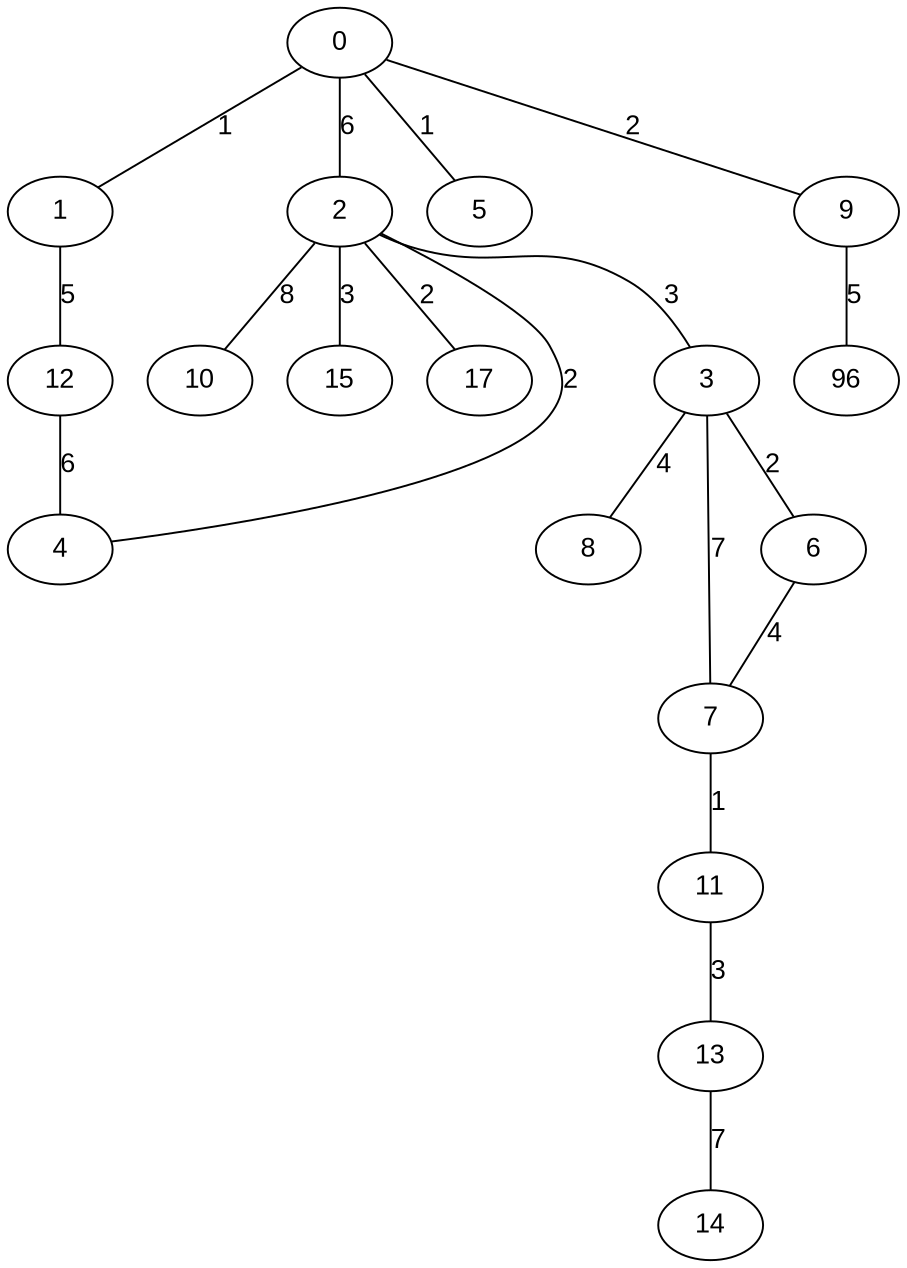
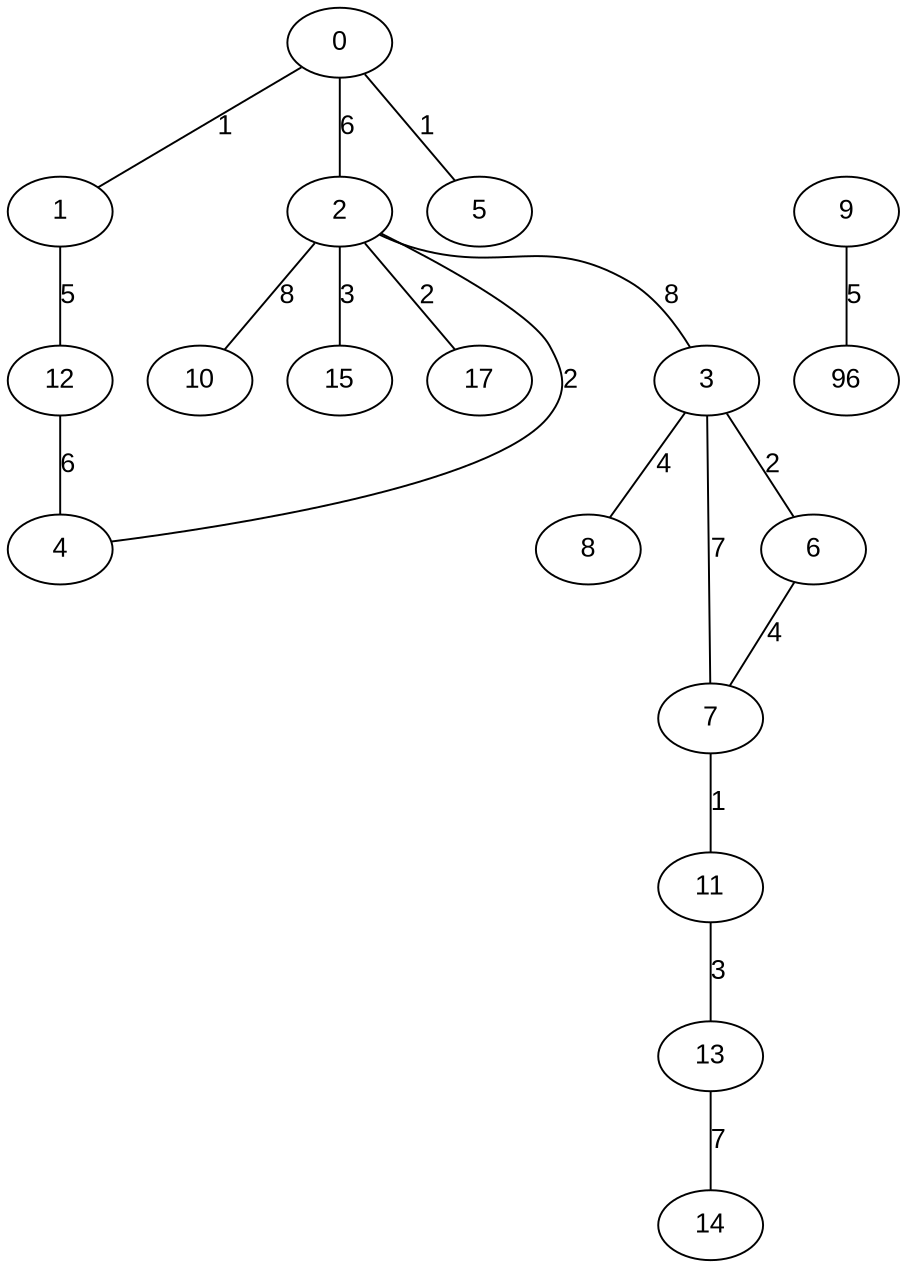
(594, 127) -> none
(672, 296) -> (672, 296)
